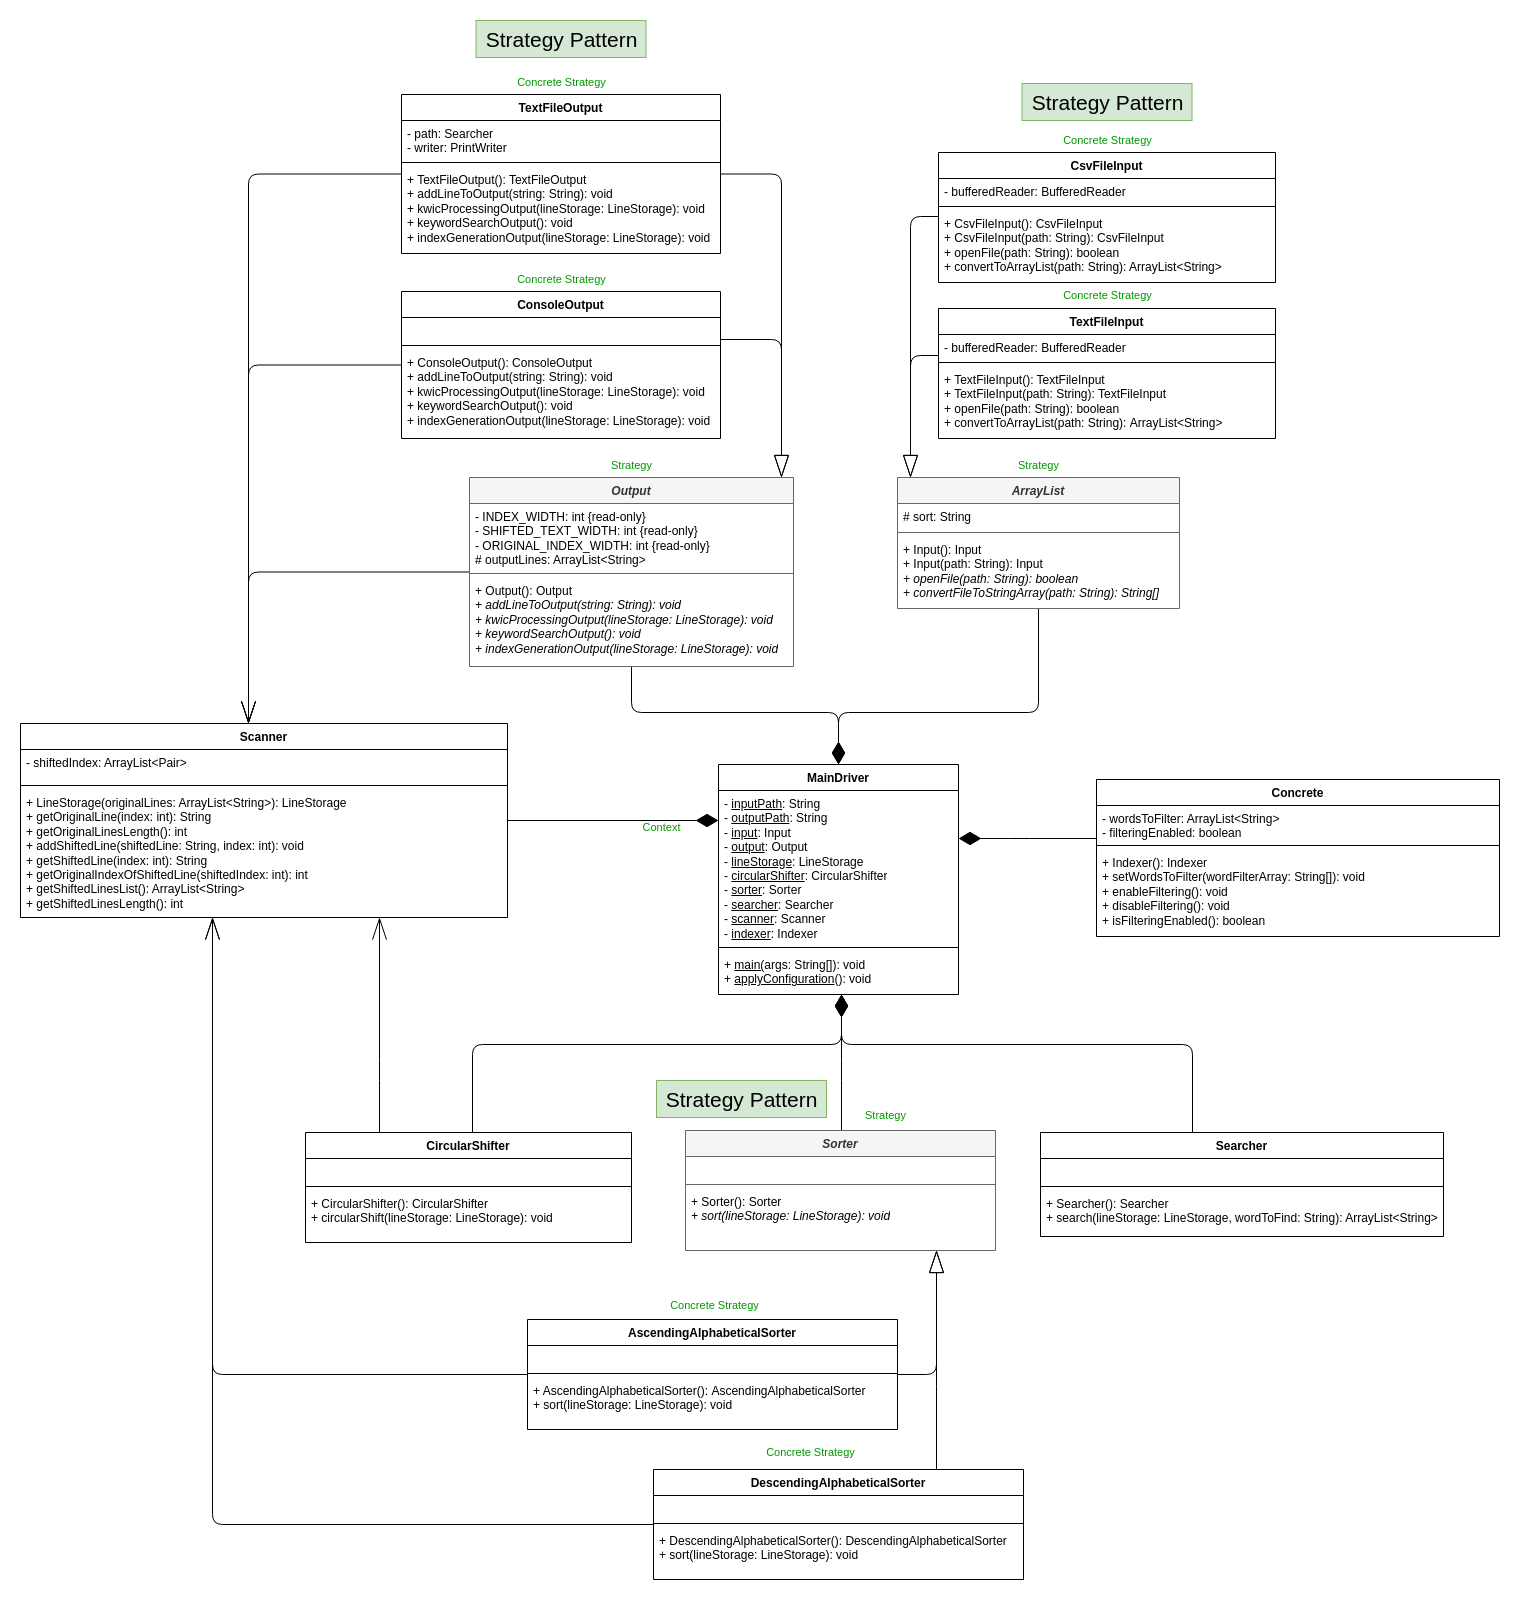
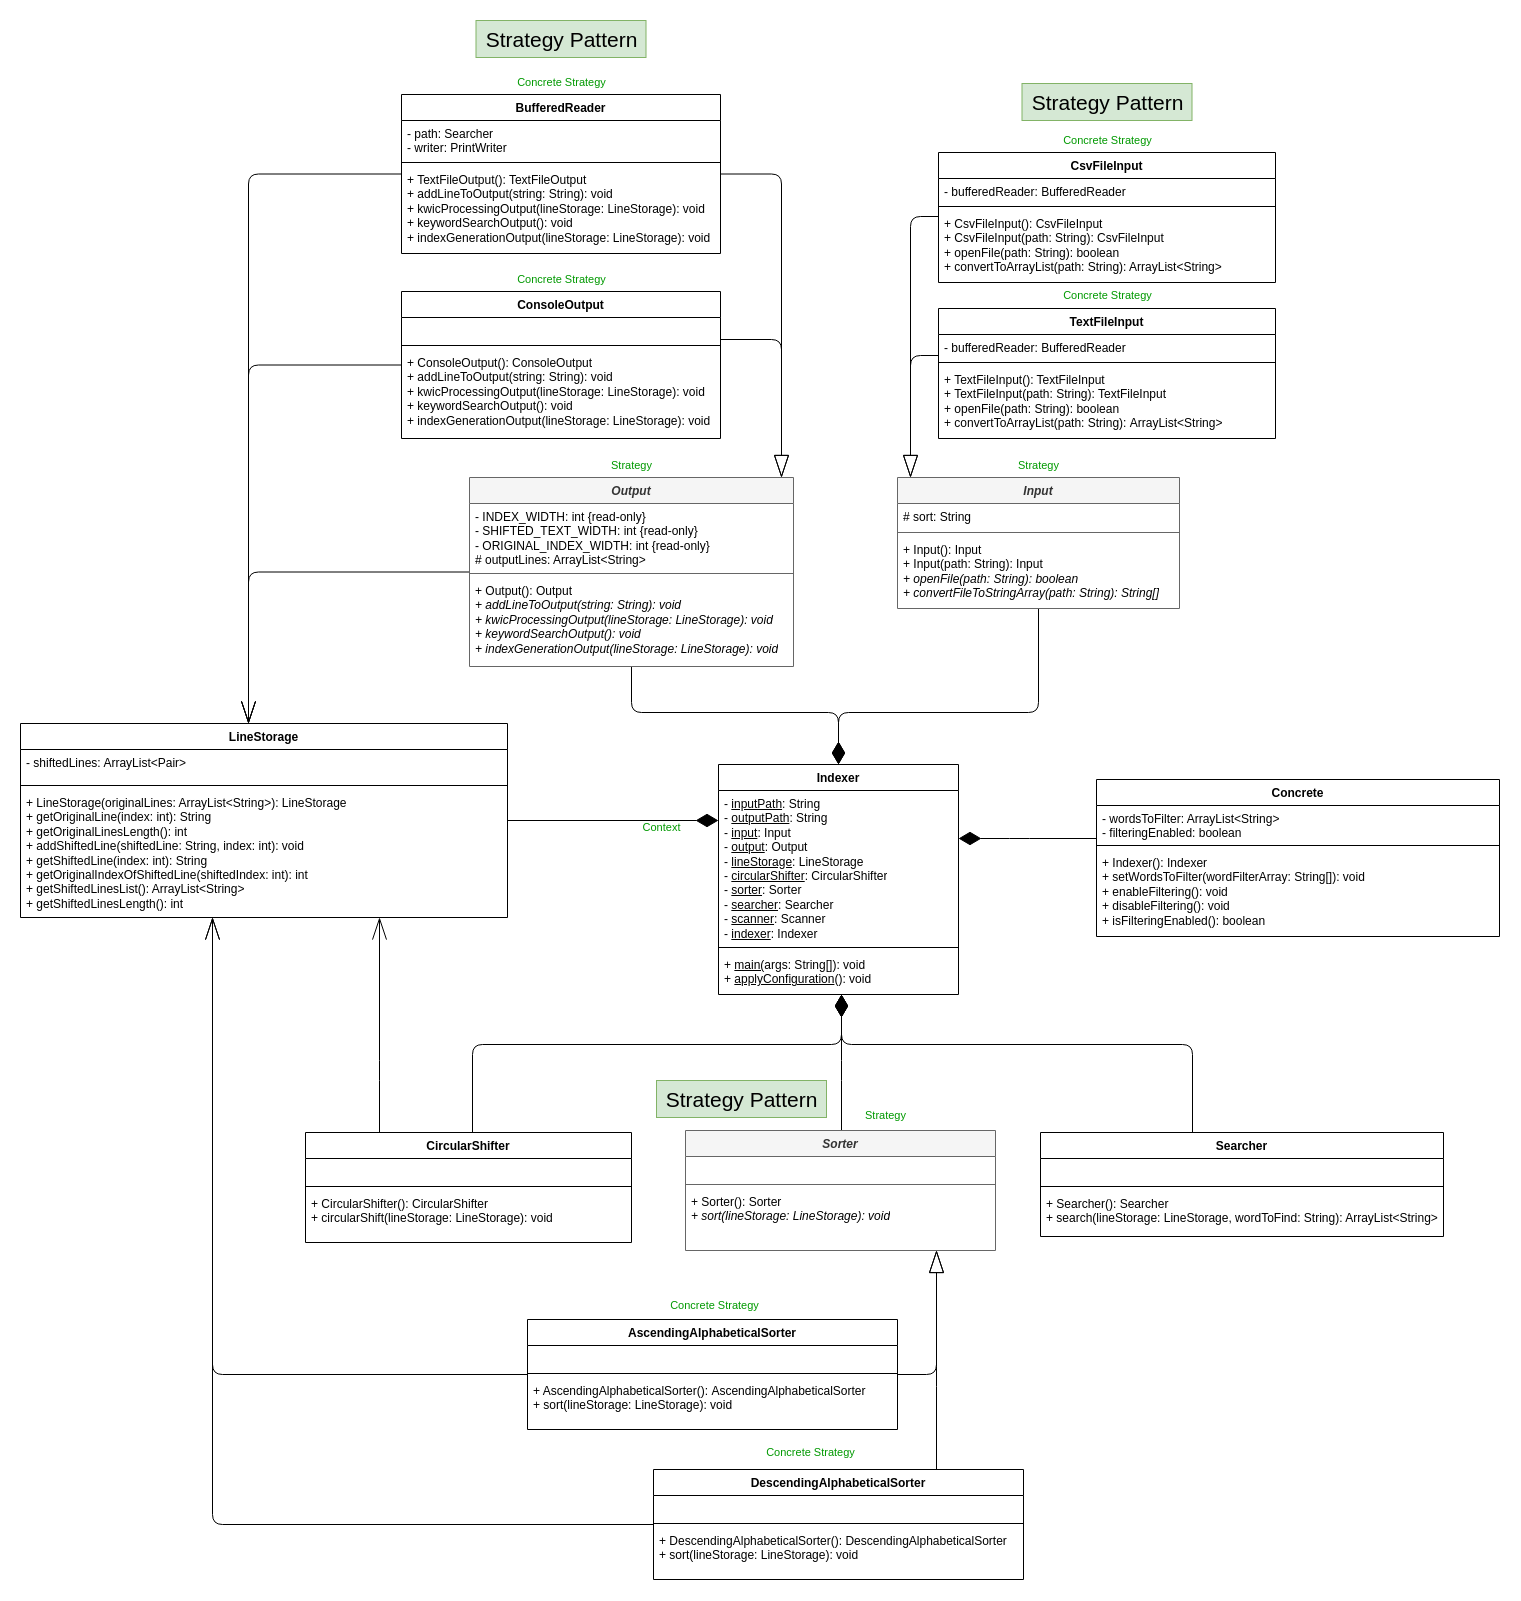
(561, 109) -> (561, 109)
(1039, 492) -> (1039, 492)
(264, 738) -> (264, 738)
(121, 764) -> (120, 764)
(839, 779) -> (839, 779)
